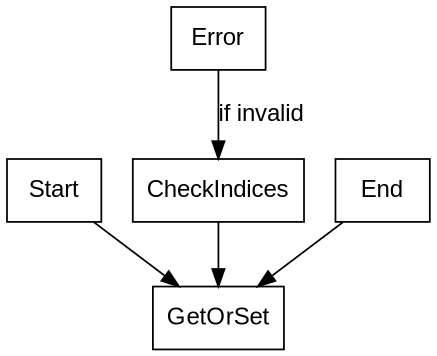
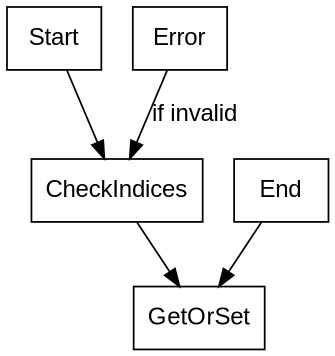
(129, 249) -> (82, 106)
